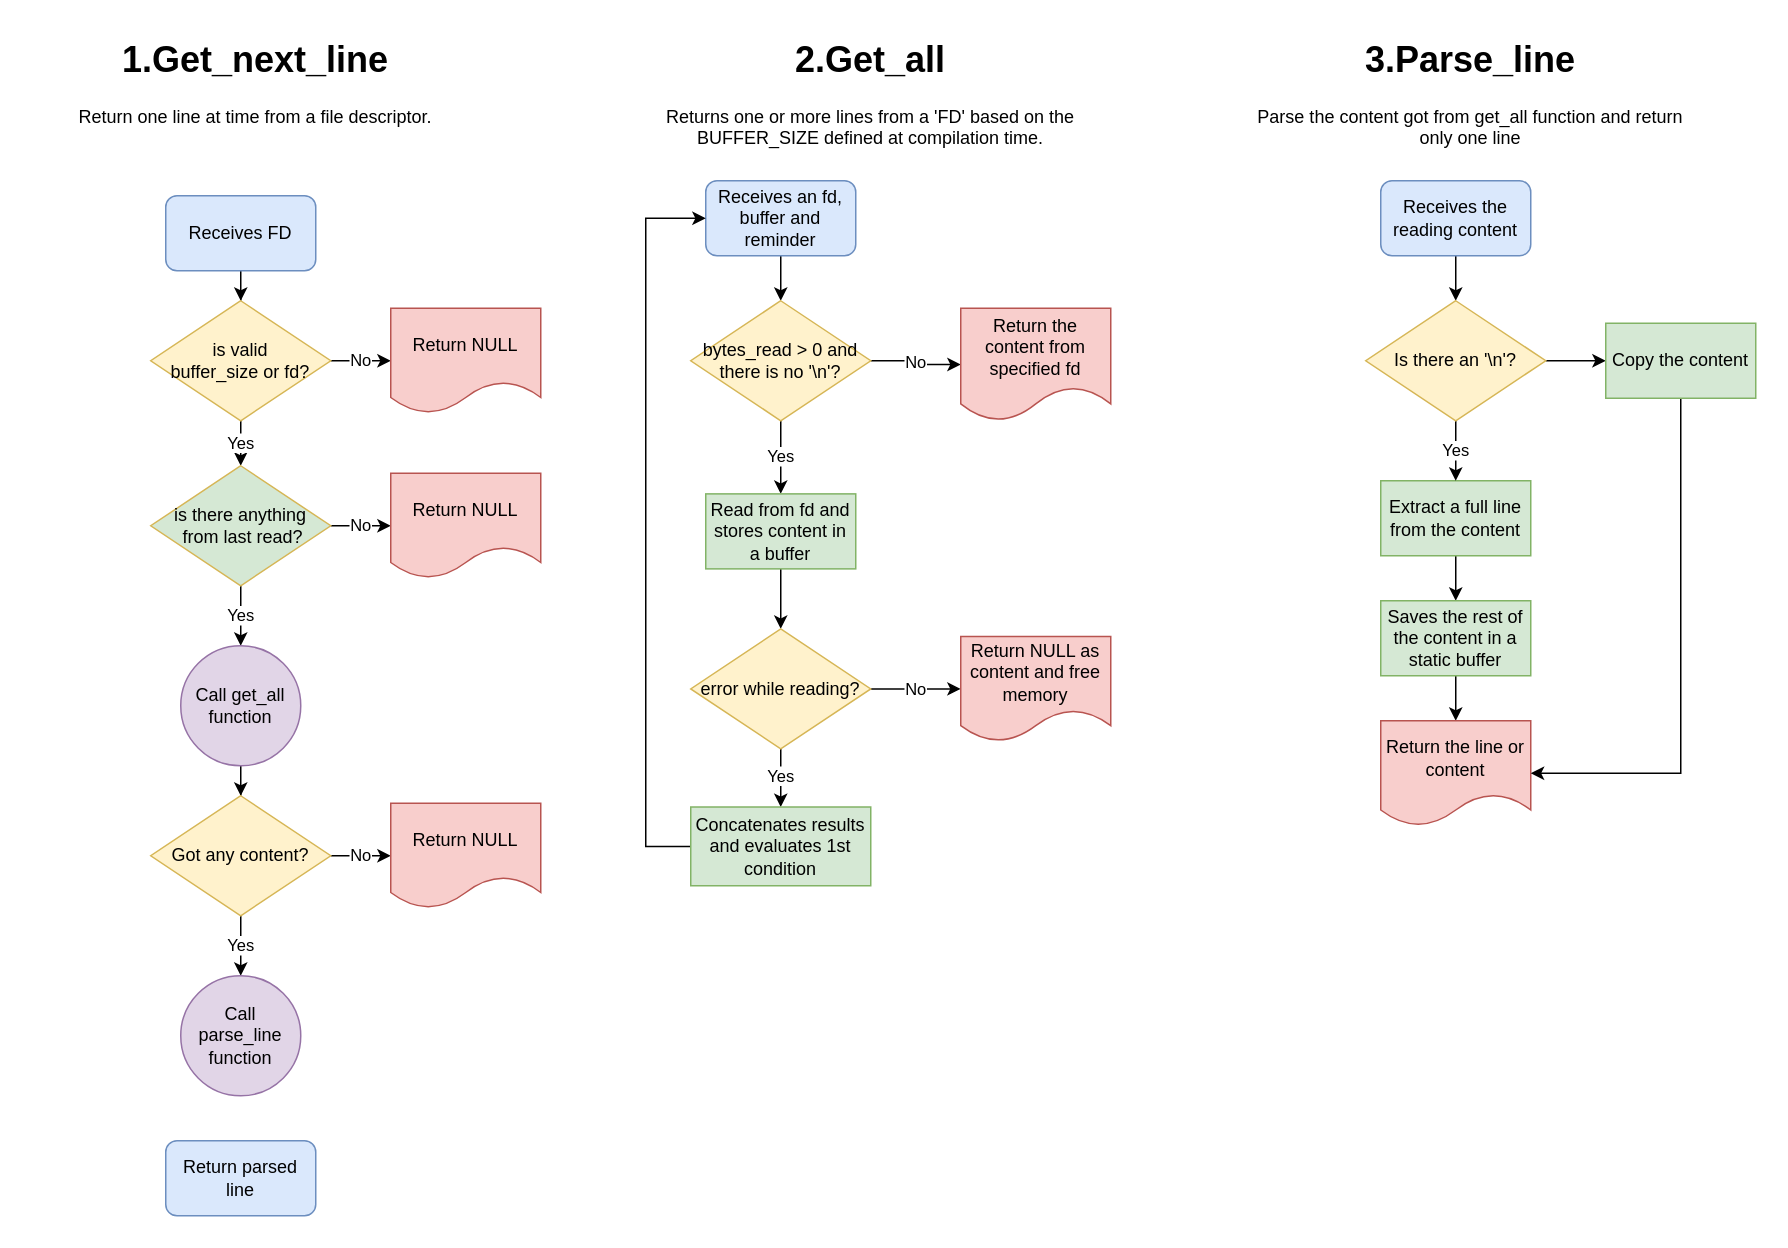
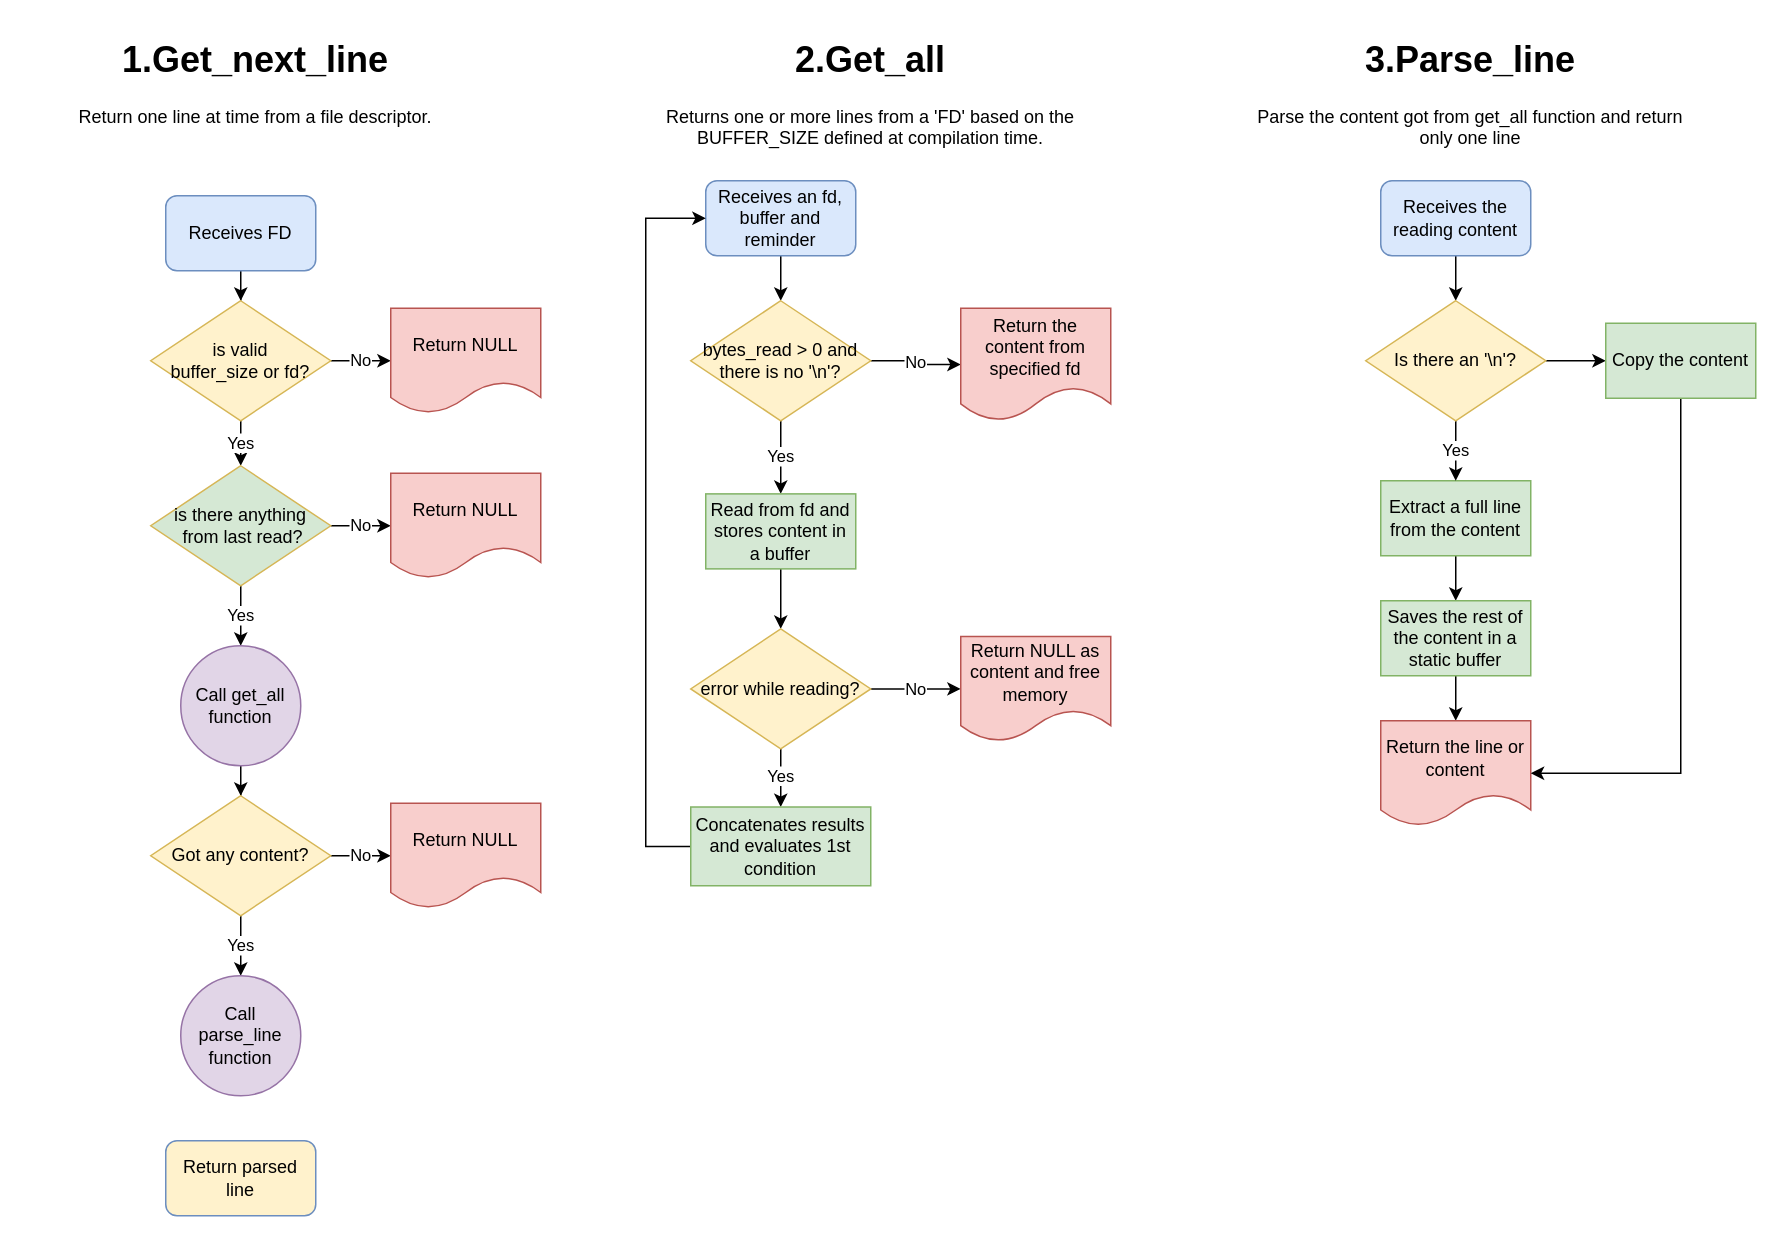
(241, 1178) -> (241, 1178)
